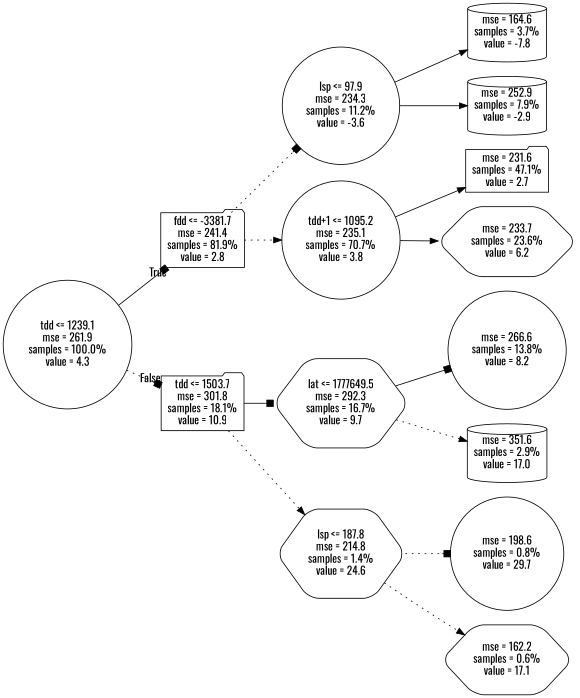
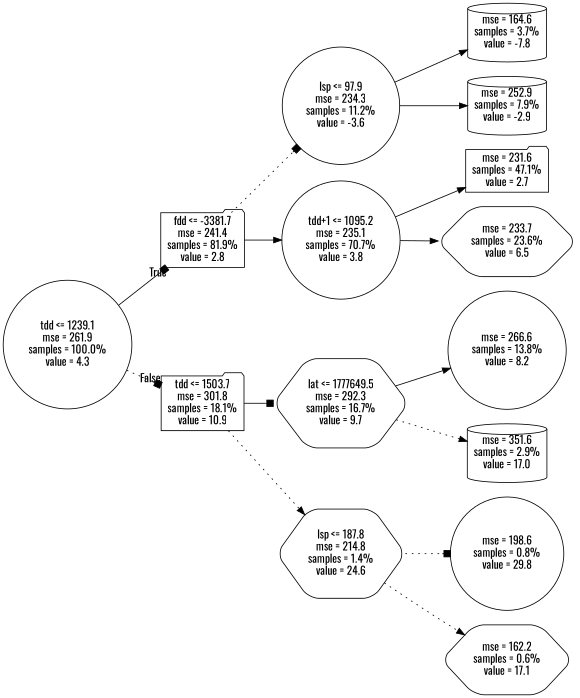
(259, 240) -> (259, 240)
(507, 242) -> (507, 242)
(419, 378) -> (419, 378)
(507, 554) -> (507, 554)
